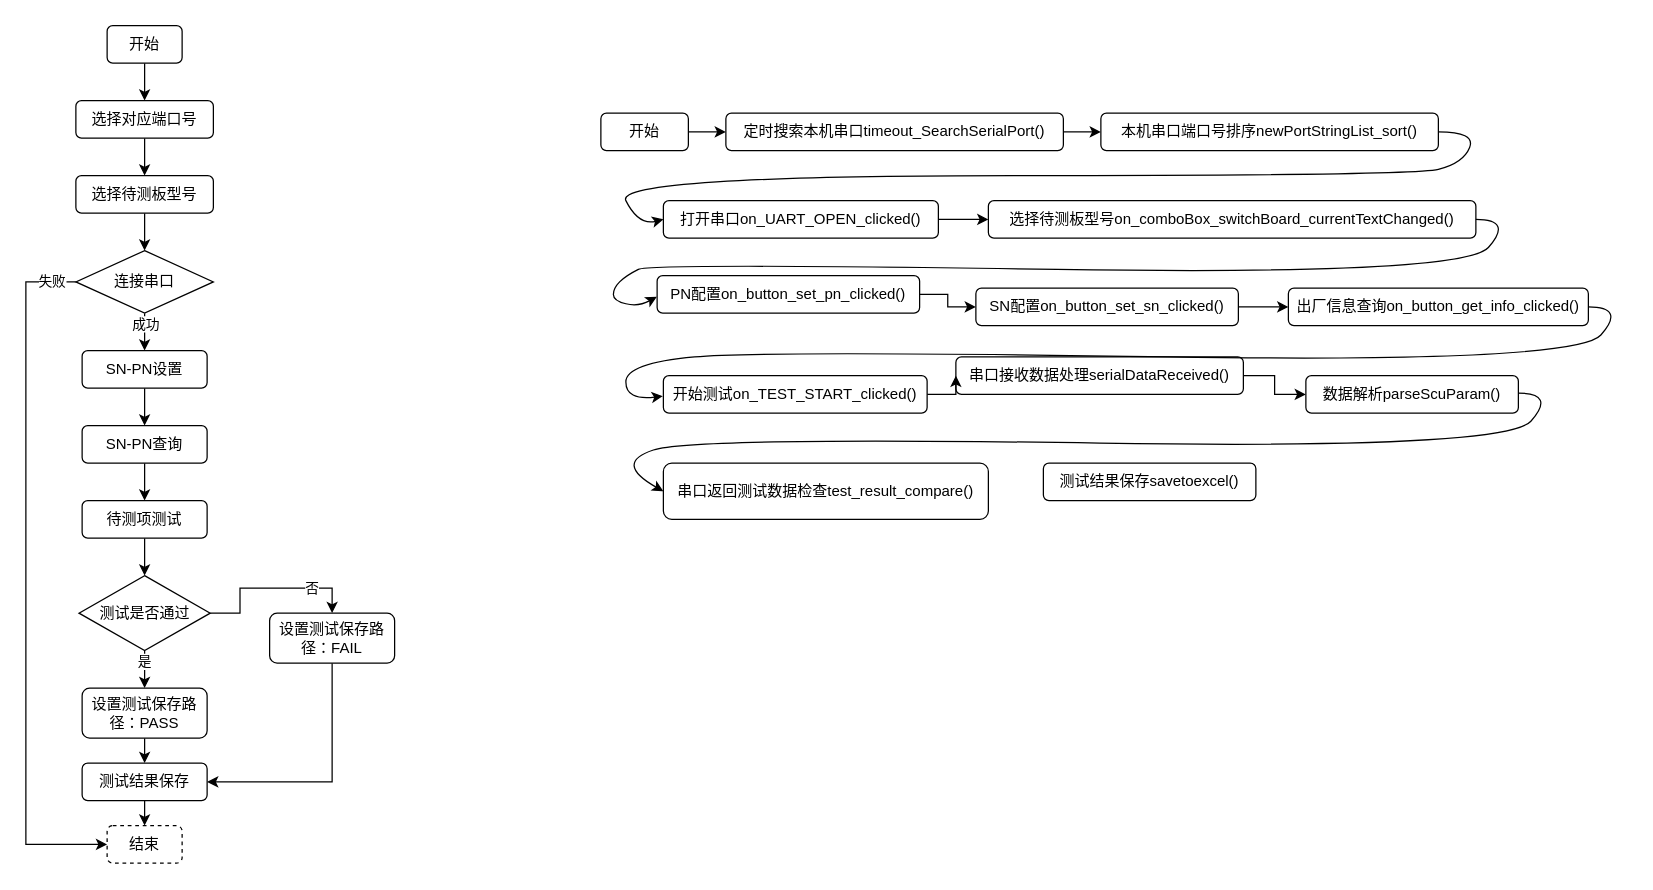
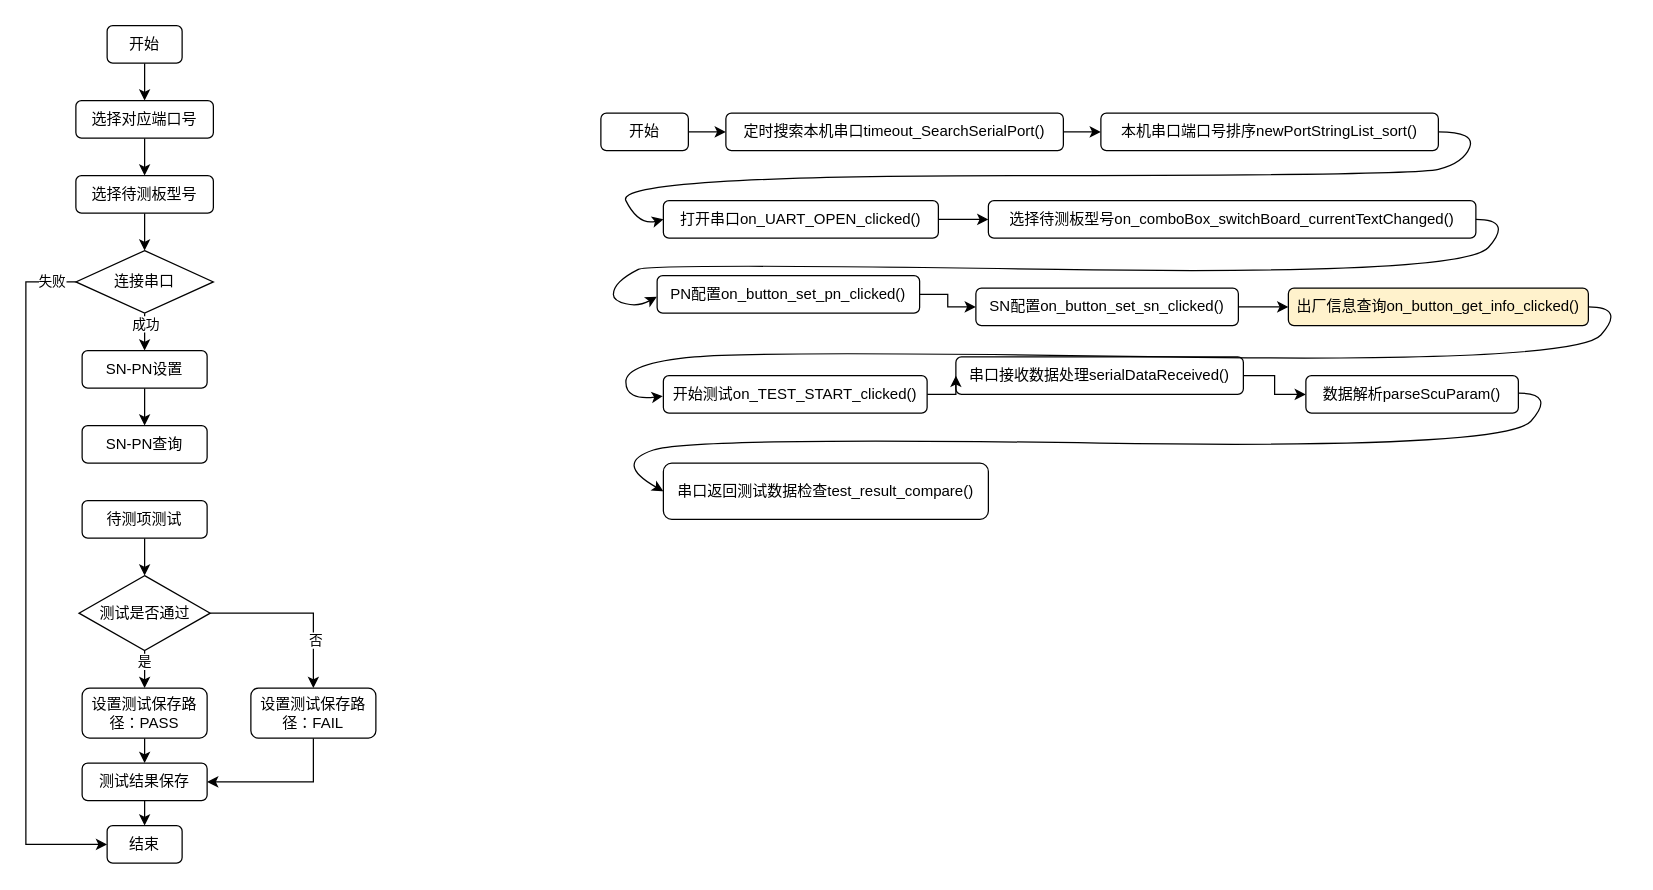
(1438, 307) -> (1438, 307)
(144, 477) -> none
(1149, 482) -> none
(332, 638) -> (313, 713)
(144, 844) -> (144, 844)
